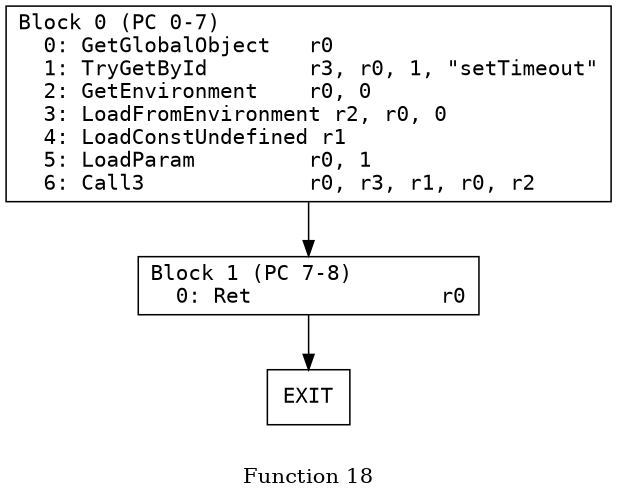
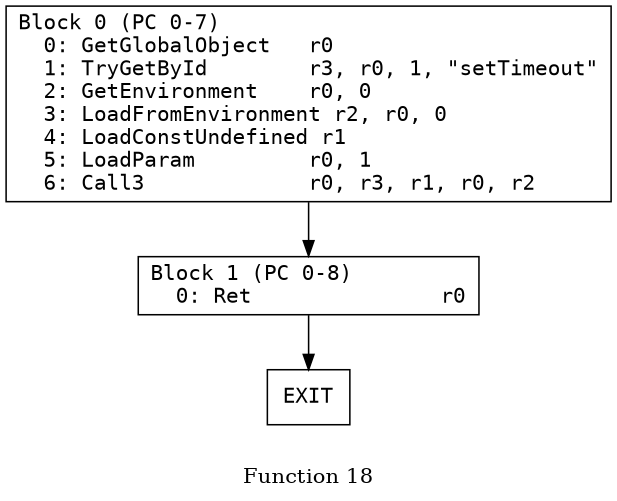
(309, 286) -> (309, 286)
